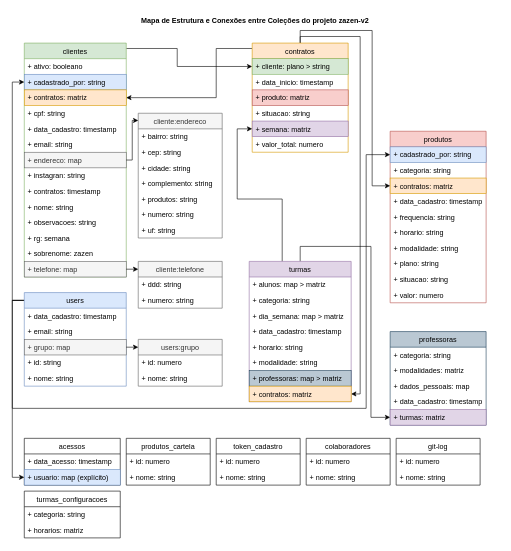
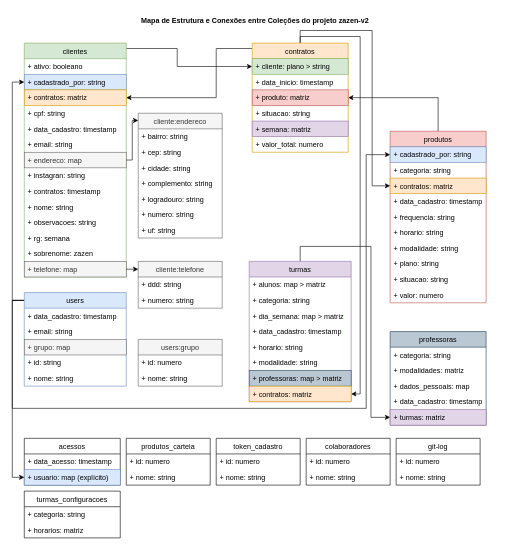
none -> (396, 98)
(239, 129) -> none
(174, 199) -> (177, 199)
(132, 347) -> none
